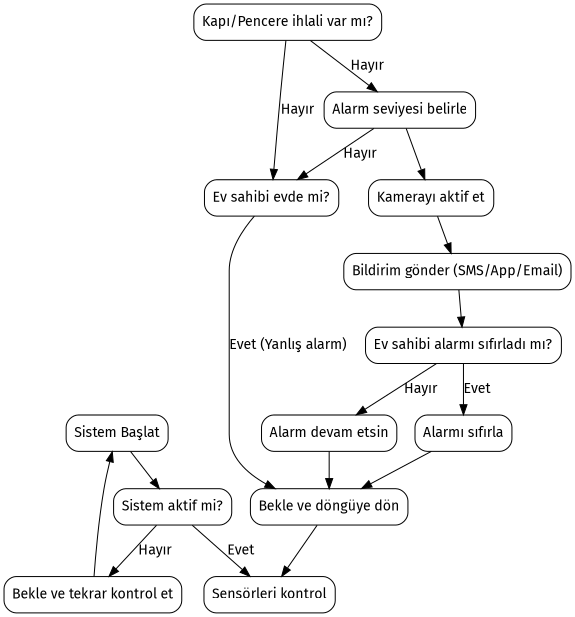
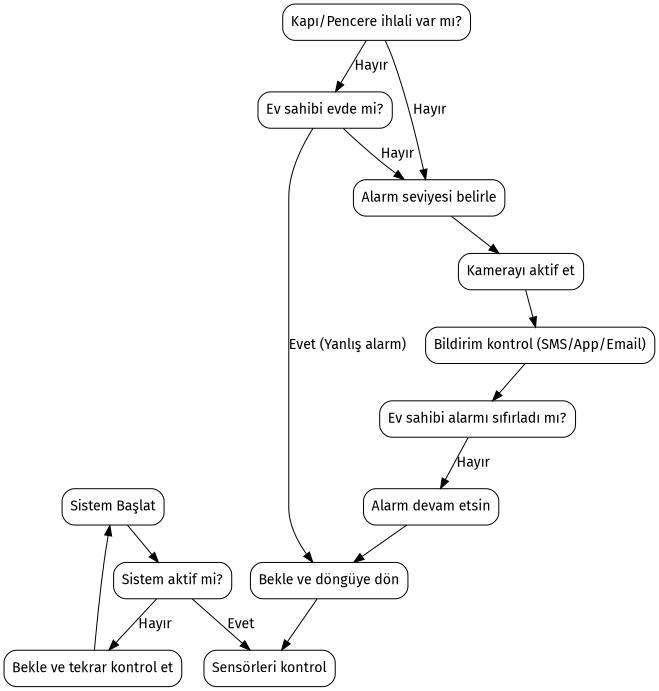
(340, 151) -> (369, 152)
(457, 272) -> (540, 345)
(463, 433) -> none
